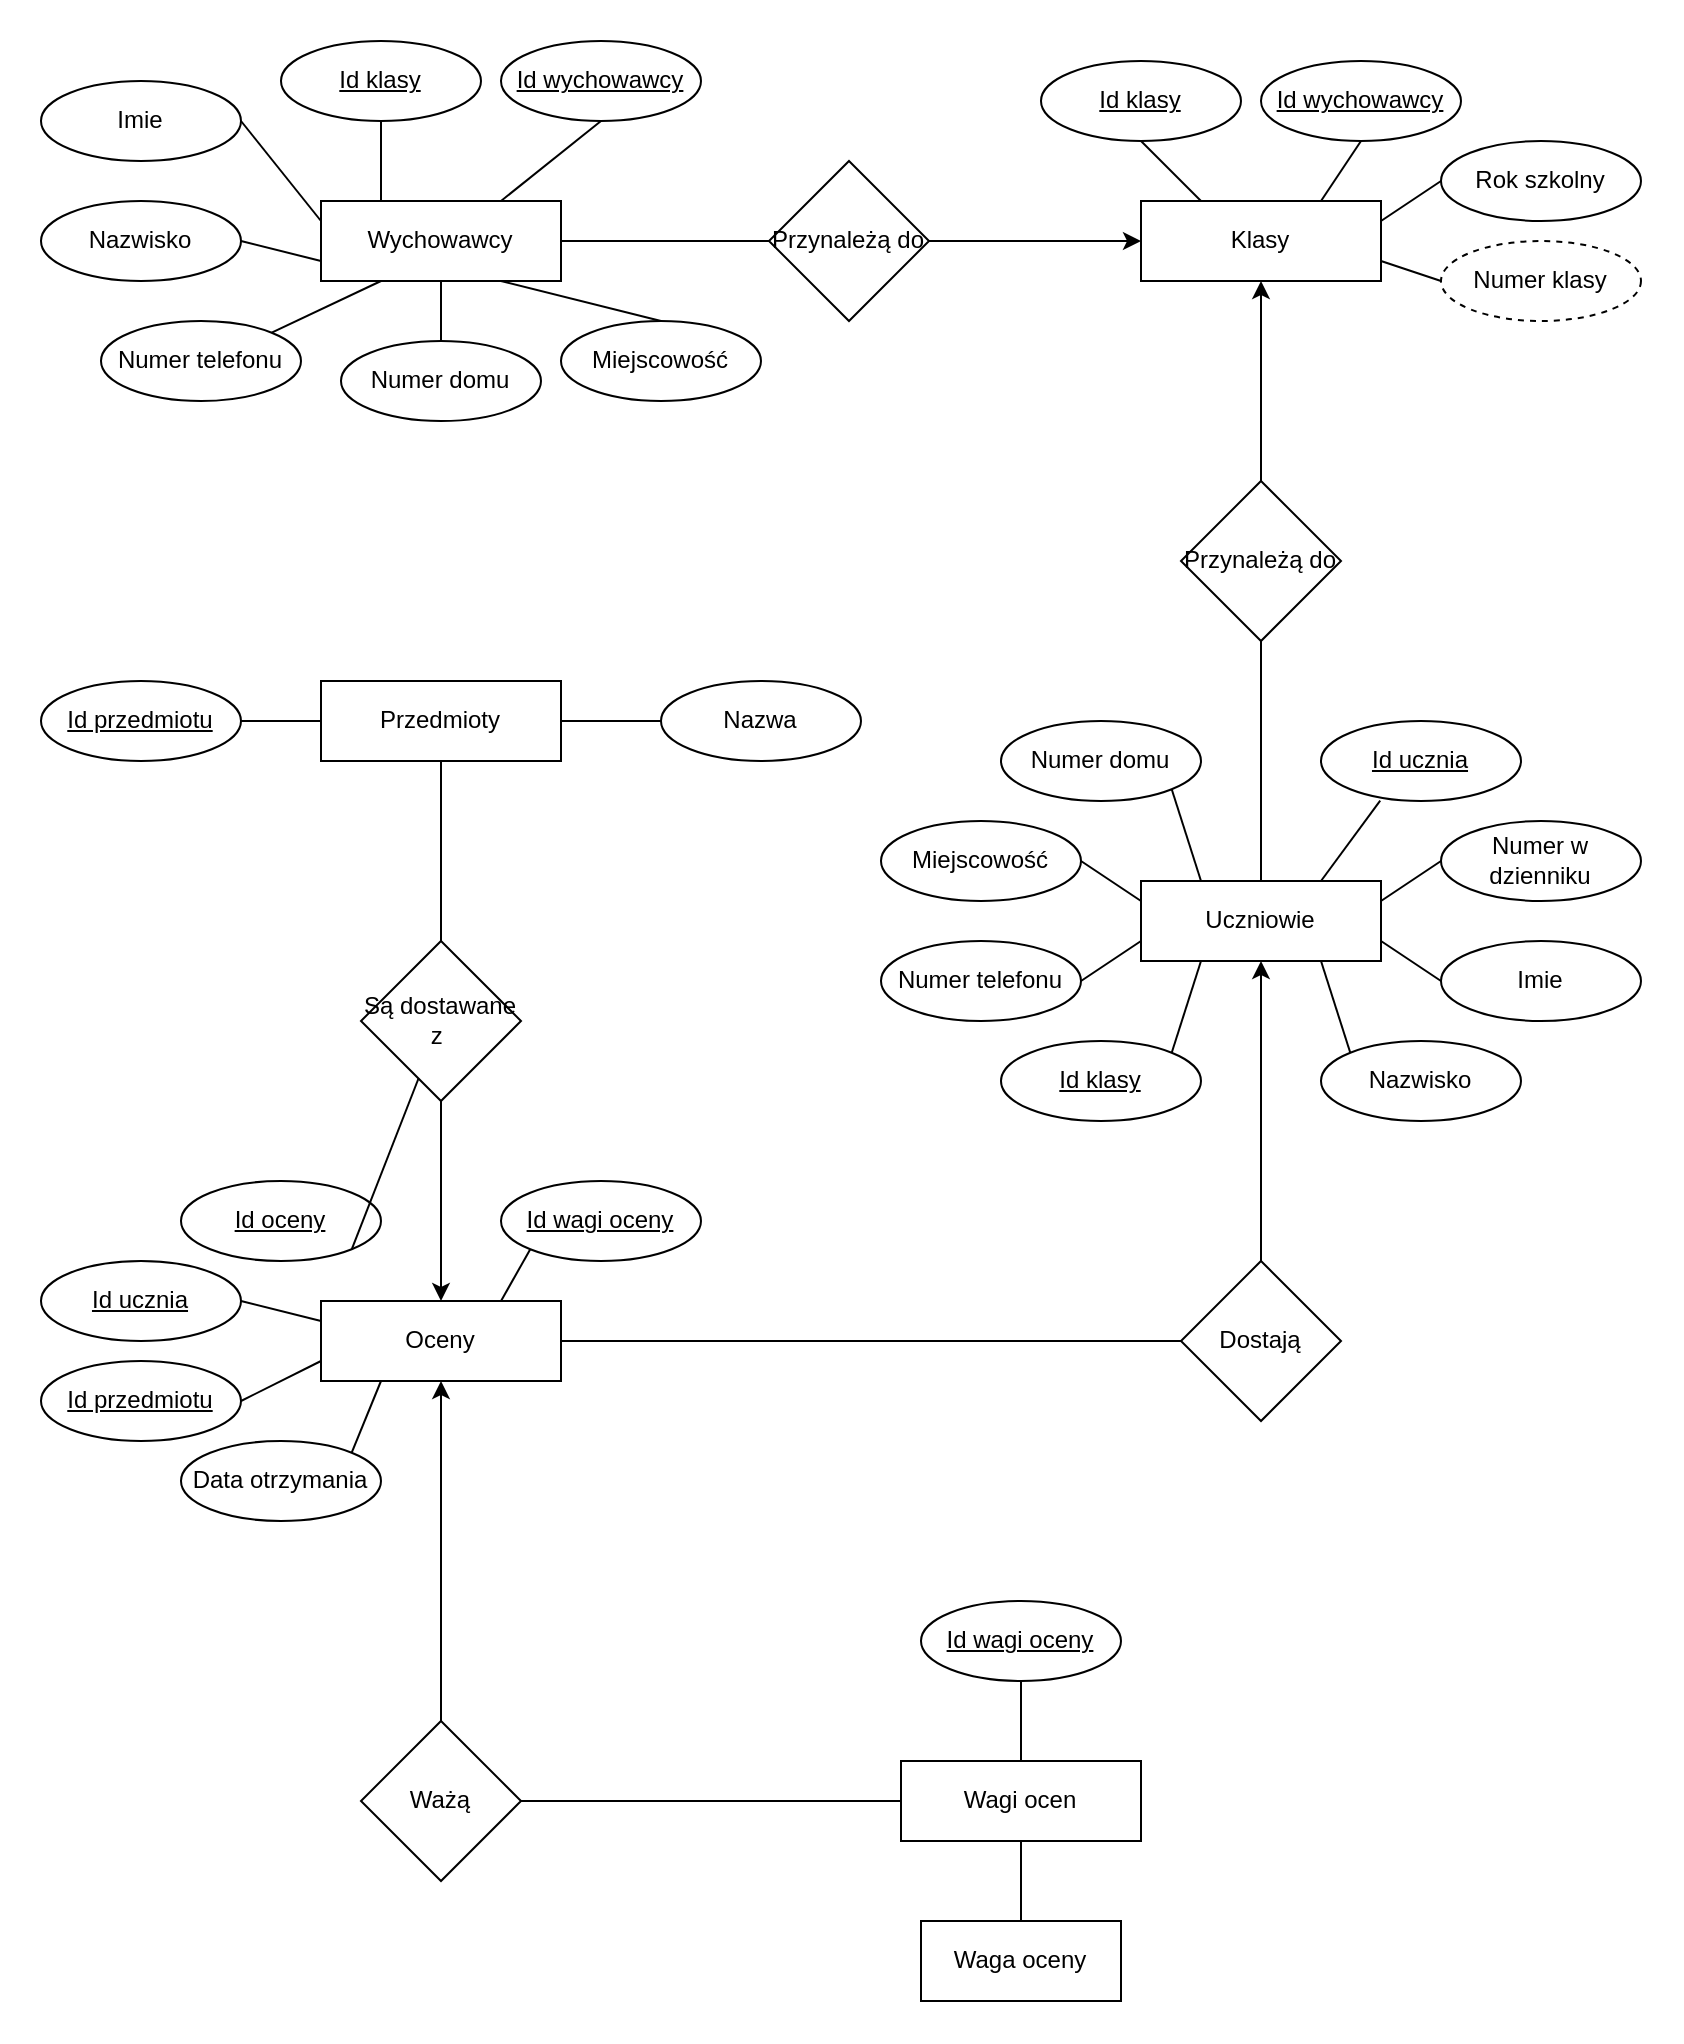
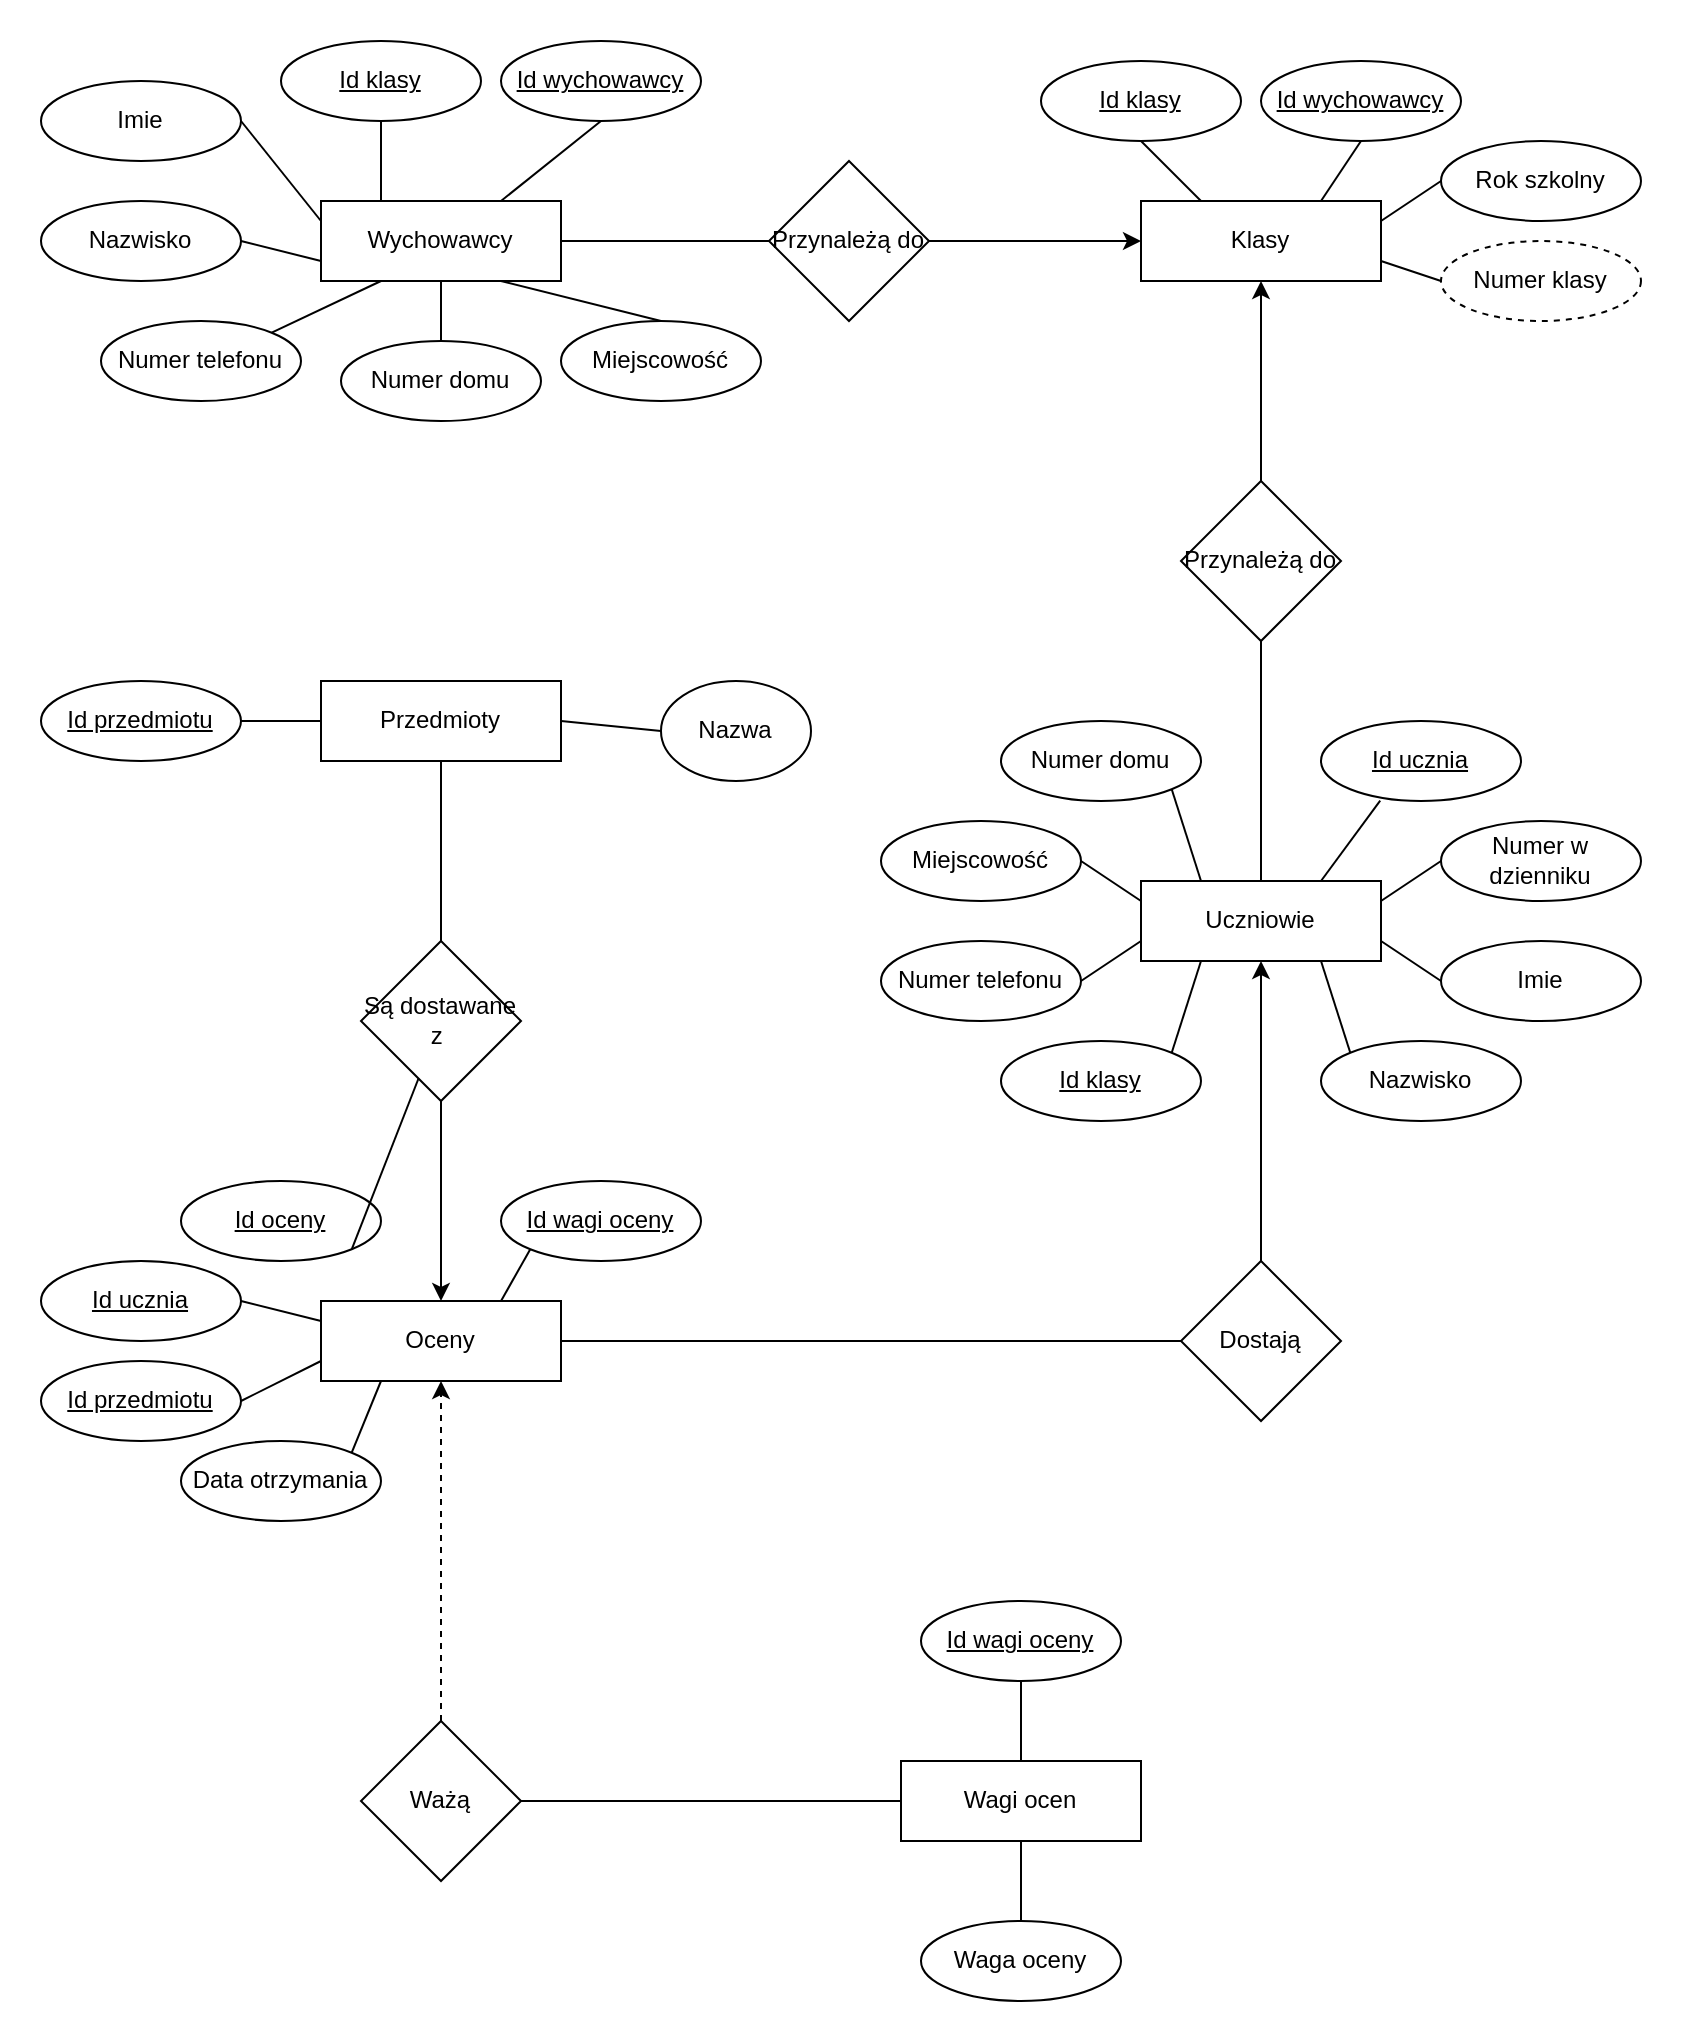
(761, 721) -> (736, 731)
(441, 1556) -> (441, 1556)
(1021, 1961) -> (1021, 1961)
